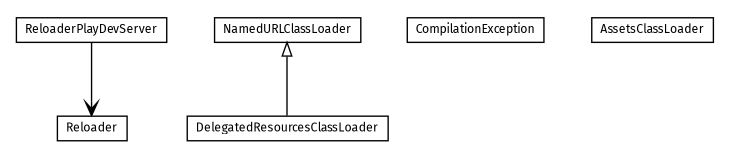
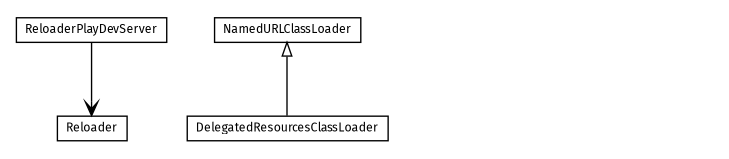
(476, 30) -> none
(652, 30) -> none
